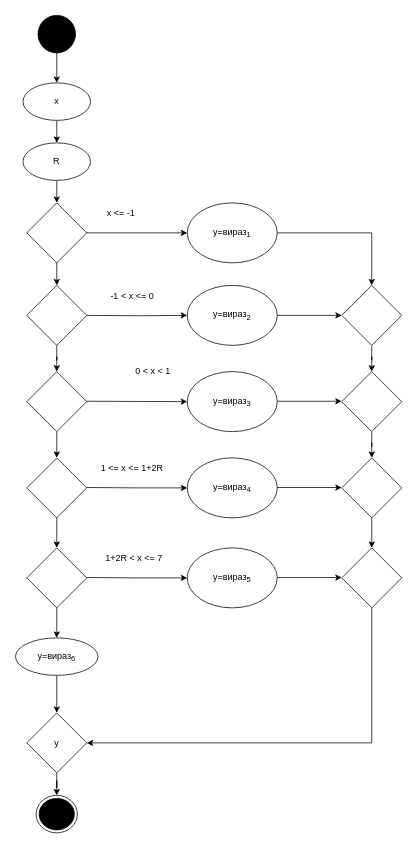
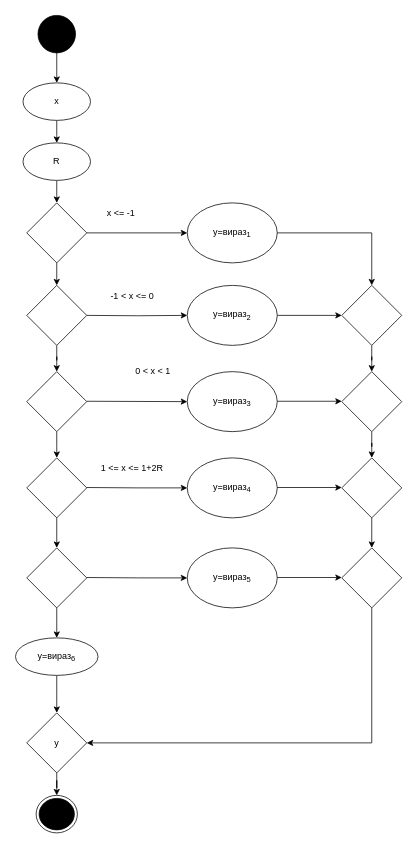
(135, 559) -> none
